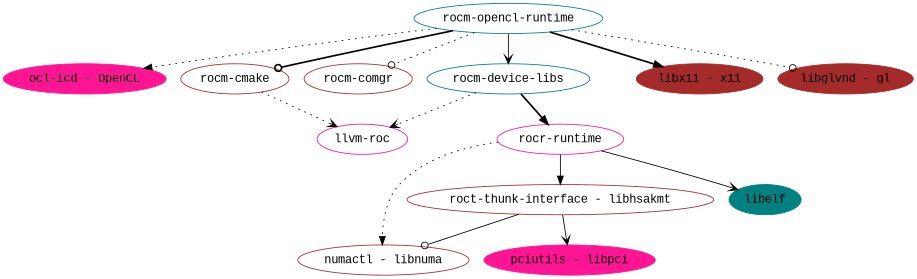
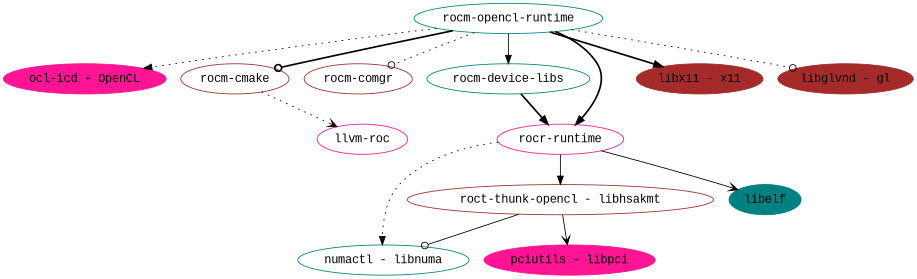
(508, 45) -> (508, 45)
none -> (599, 67)
(437, 108) -> none
(560, 200) -> (560, 200)
(383, 260) -> (383, 260)
